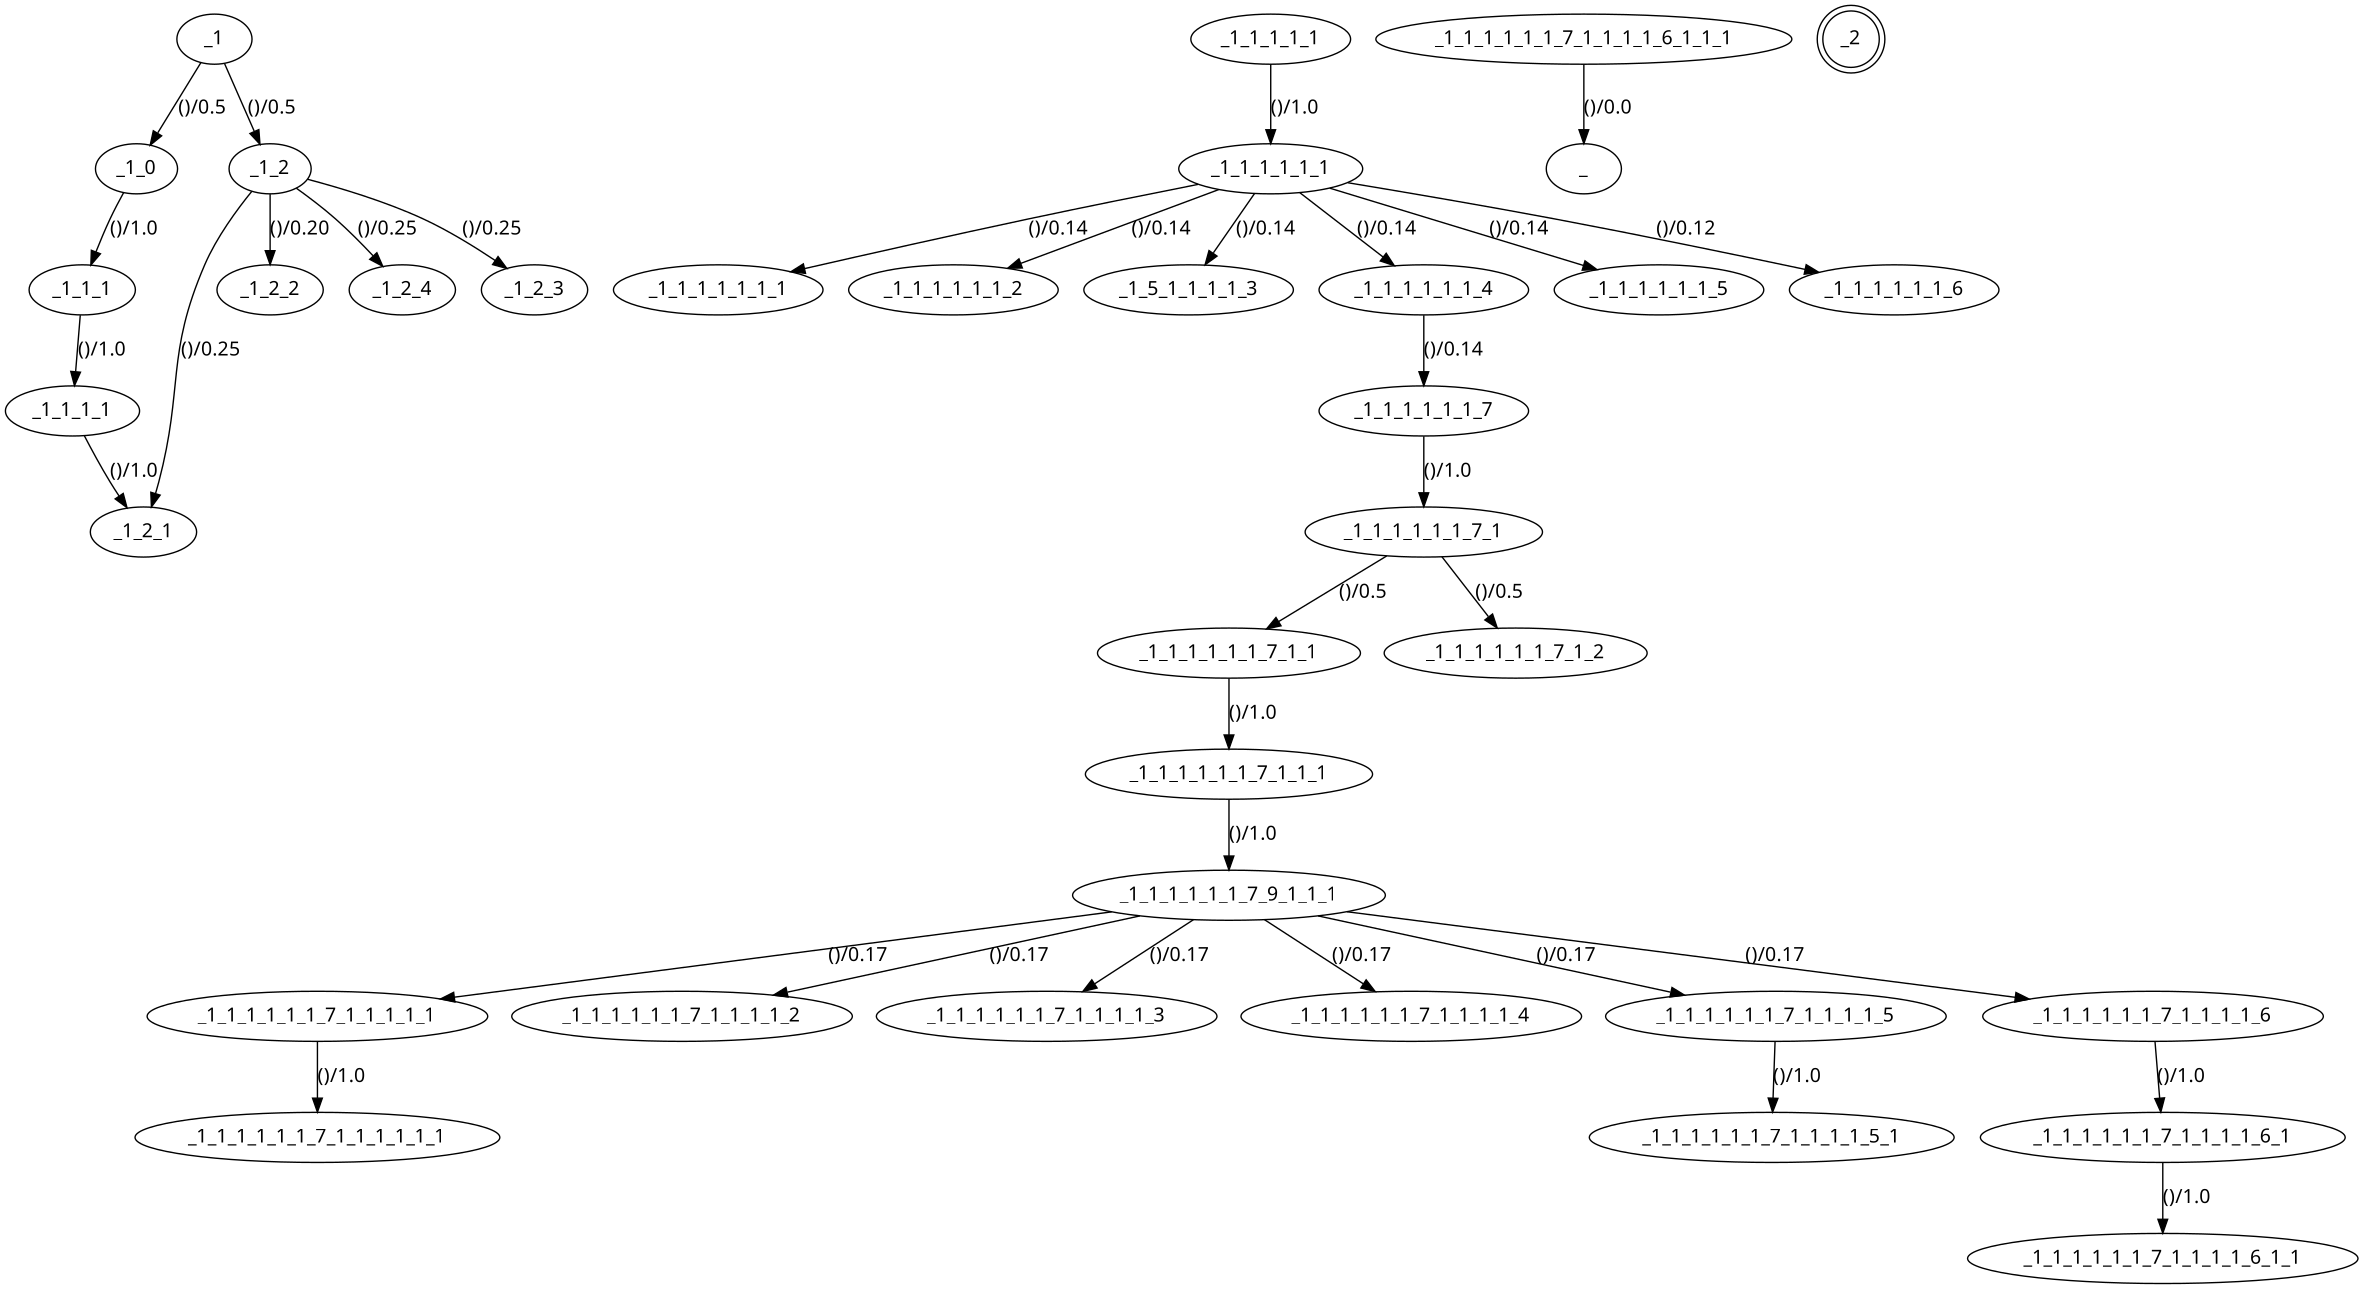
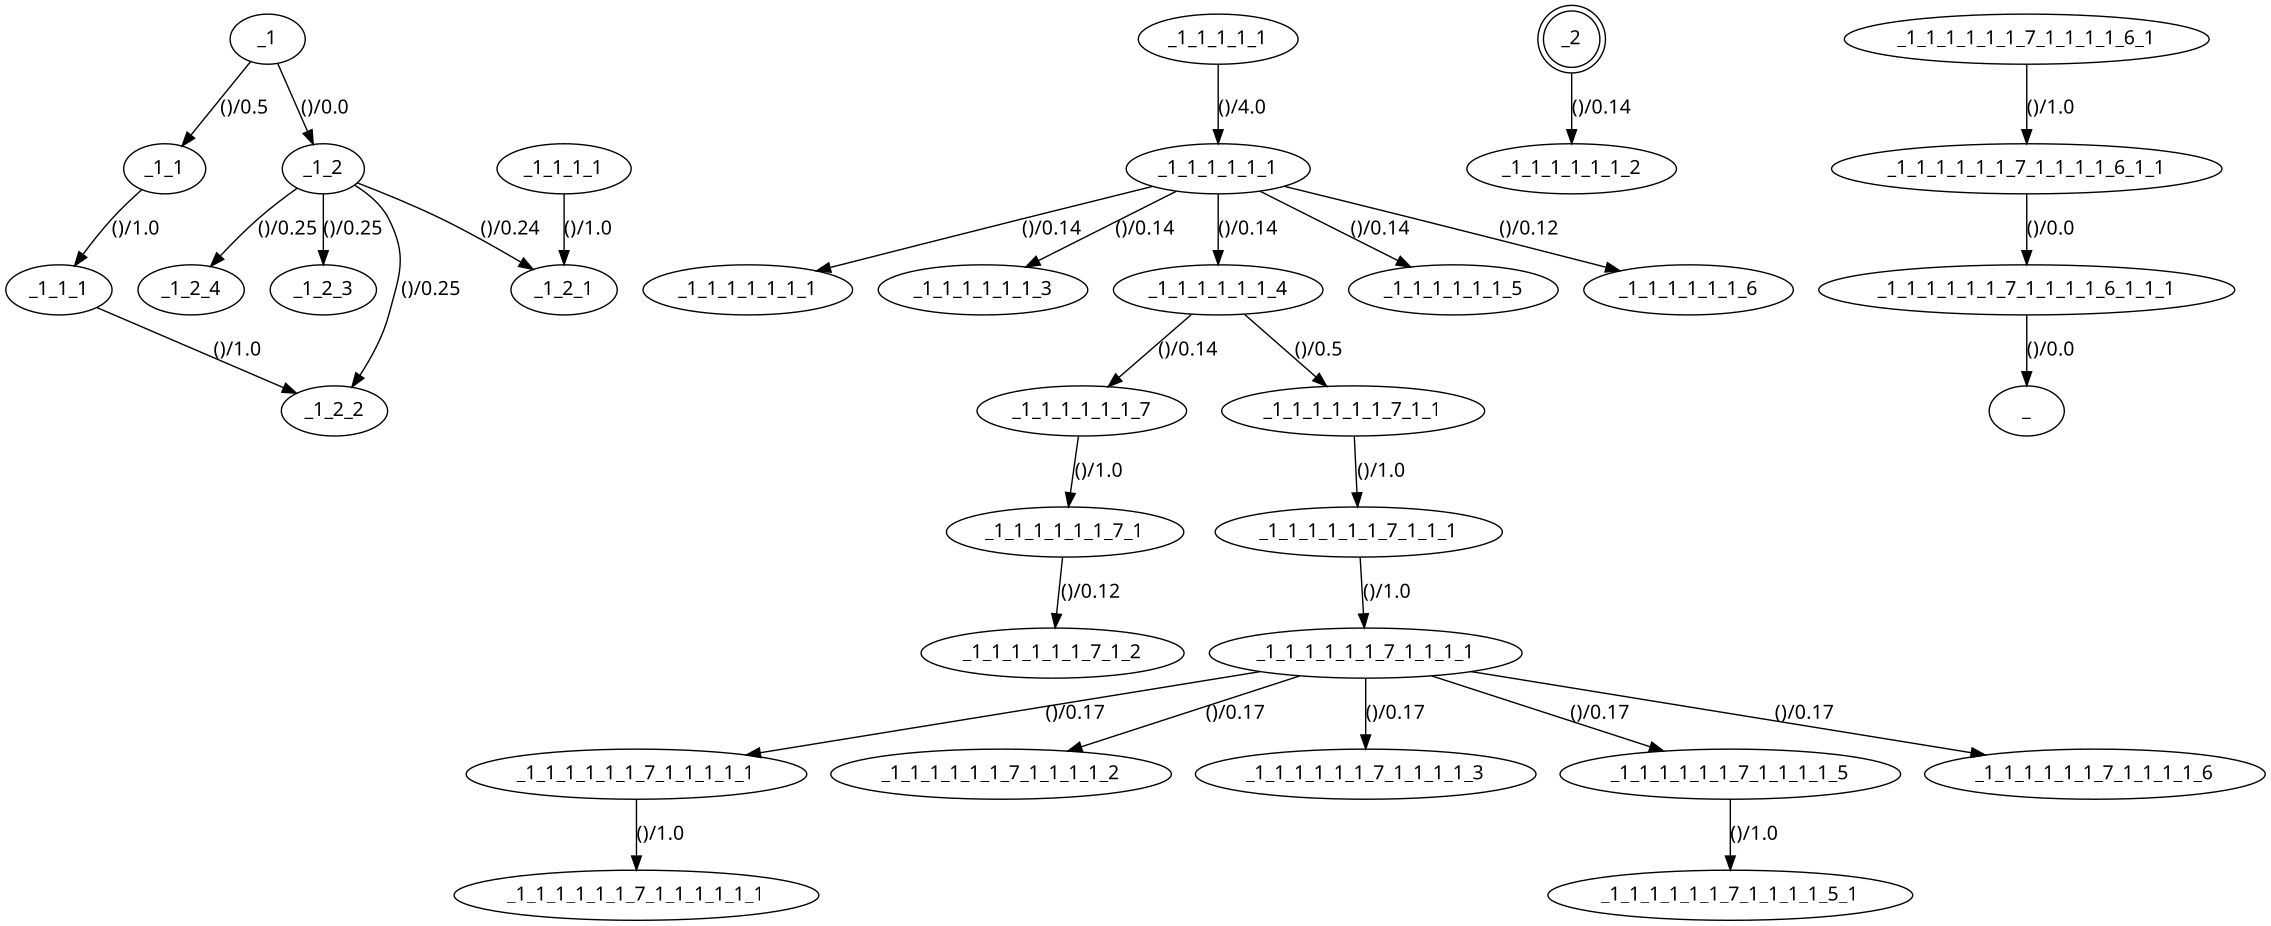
(272, 108) -> (325, 108)
(1295, 108) -> (1243, 108)
(137, 169) -> (165, 169)
none -> (2027, 222)
(1120, 226) -> (1572, 101)
(300, 229) -> (431, 290)
(1189, 290) -> (983, 290)
(78, 343) -> (190, 348)
(211, 350) -> (511, 229)
(1333, 589) -> (1280, 346)
(1500, 593) -> (1091, 593)
(1229, 895) -> (1366, 653)
(1411, 1016) -> none
(2157, 1070) -> none
